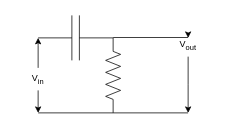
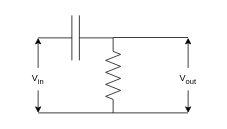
(188, 45) -> (188, 79)
